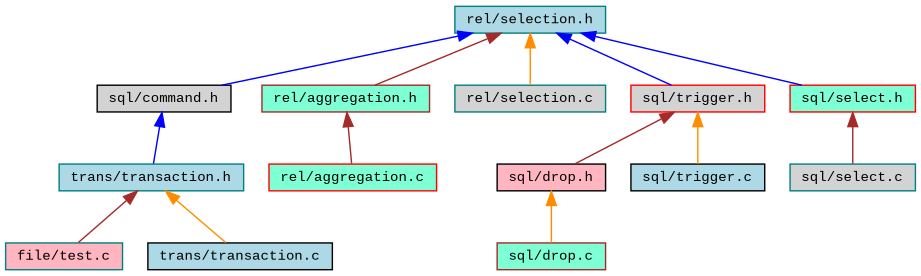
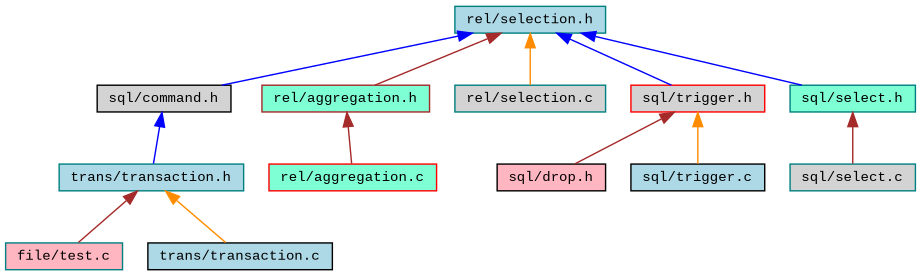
(853, 99) -> (853, 99)
(551, 256) -> none
